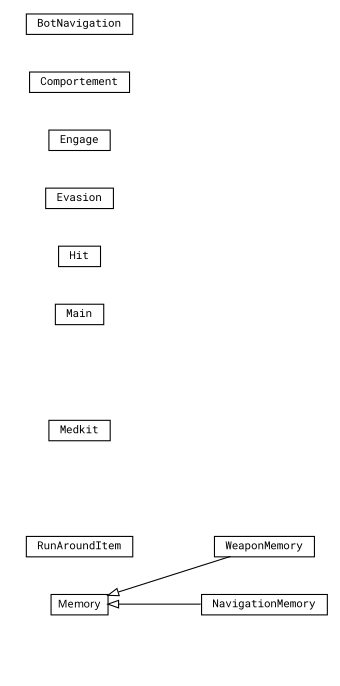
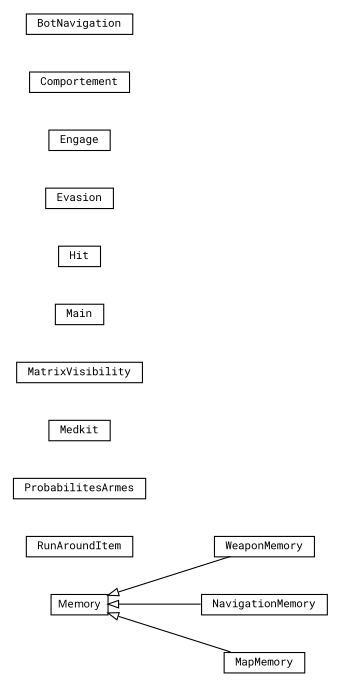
none -> (79, 372)
none -> (79, 488)
none -> (264, 662)
